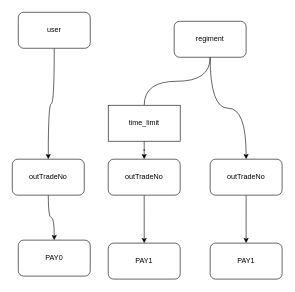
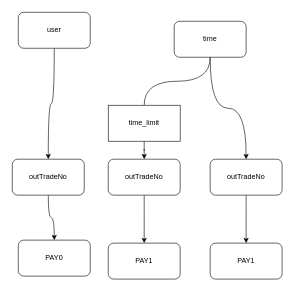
(210, 39) -> (210, 39)
